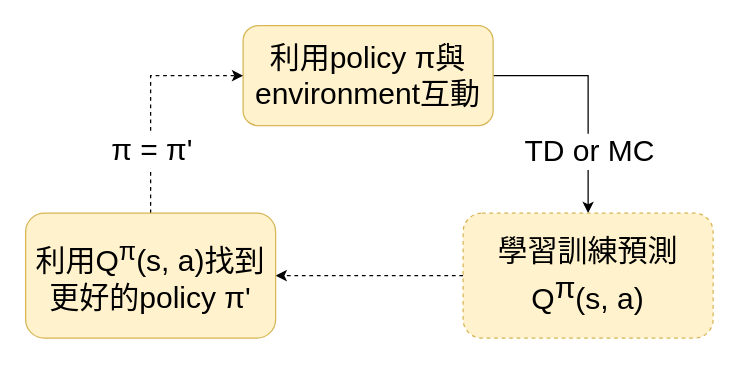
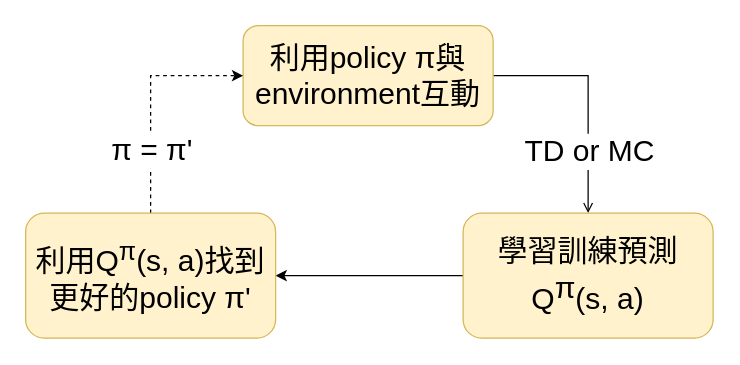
(588, 203) -> (588, 205)
(372, 276) -> (372, 276)
(588, 276) -> (588, 276)
